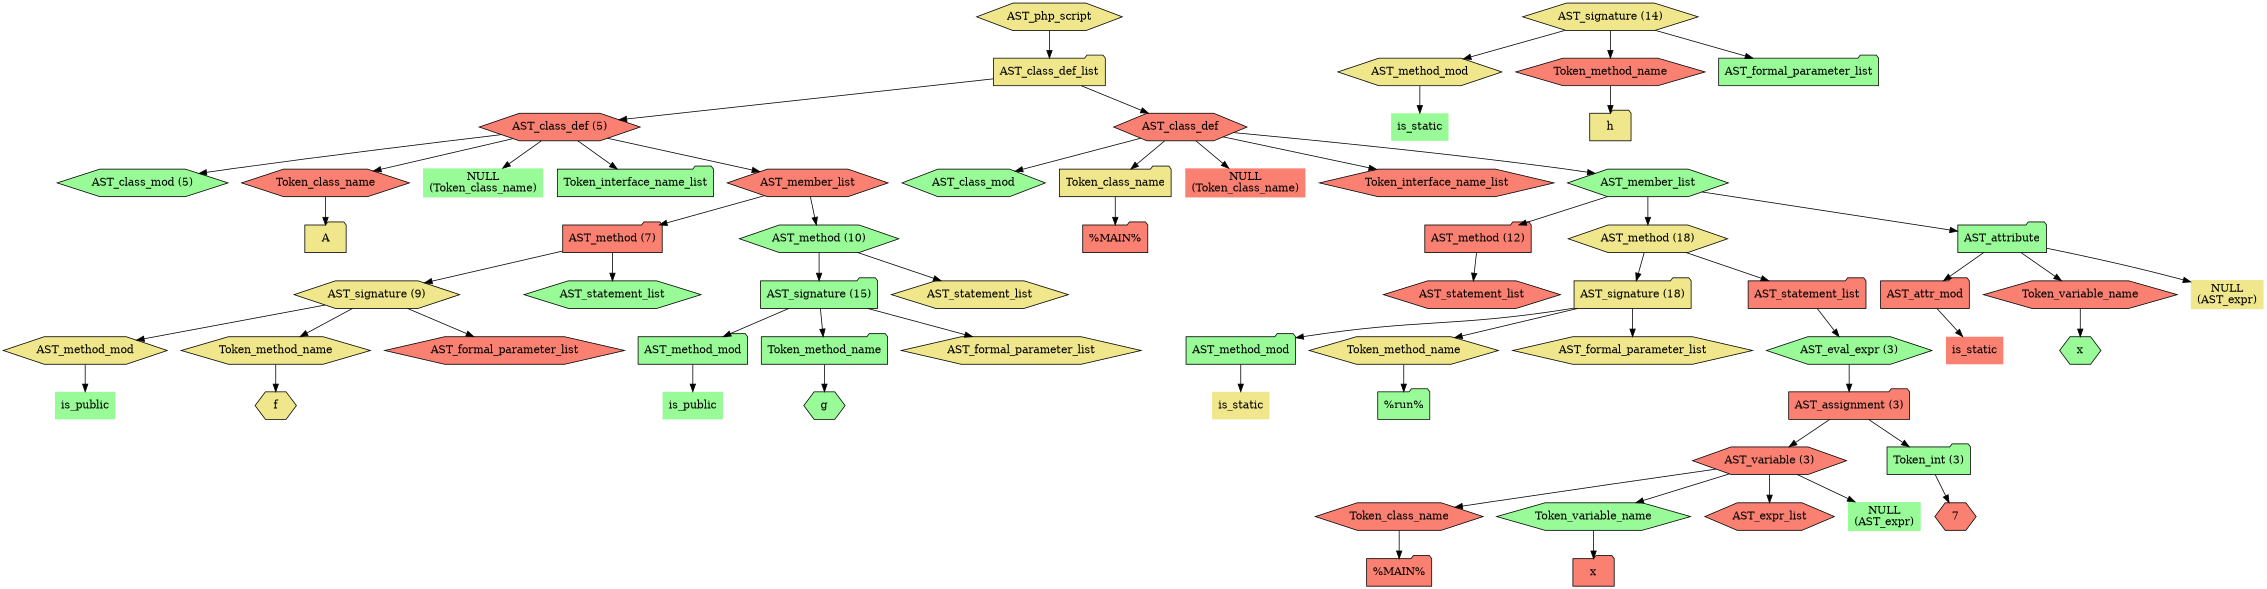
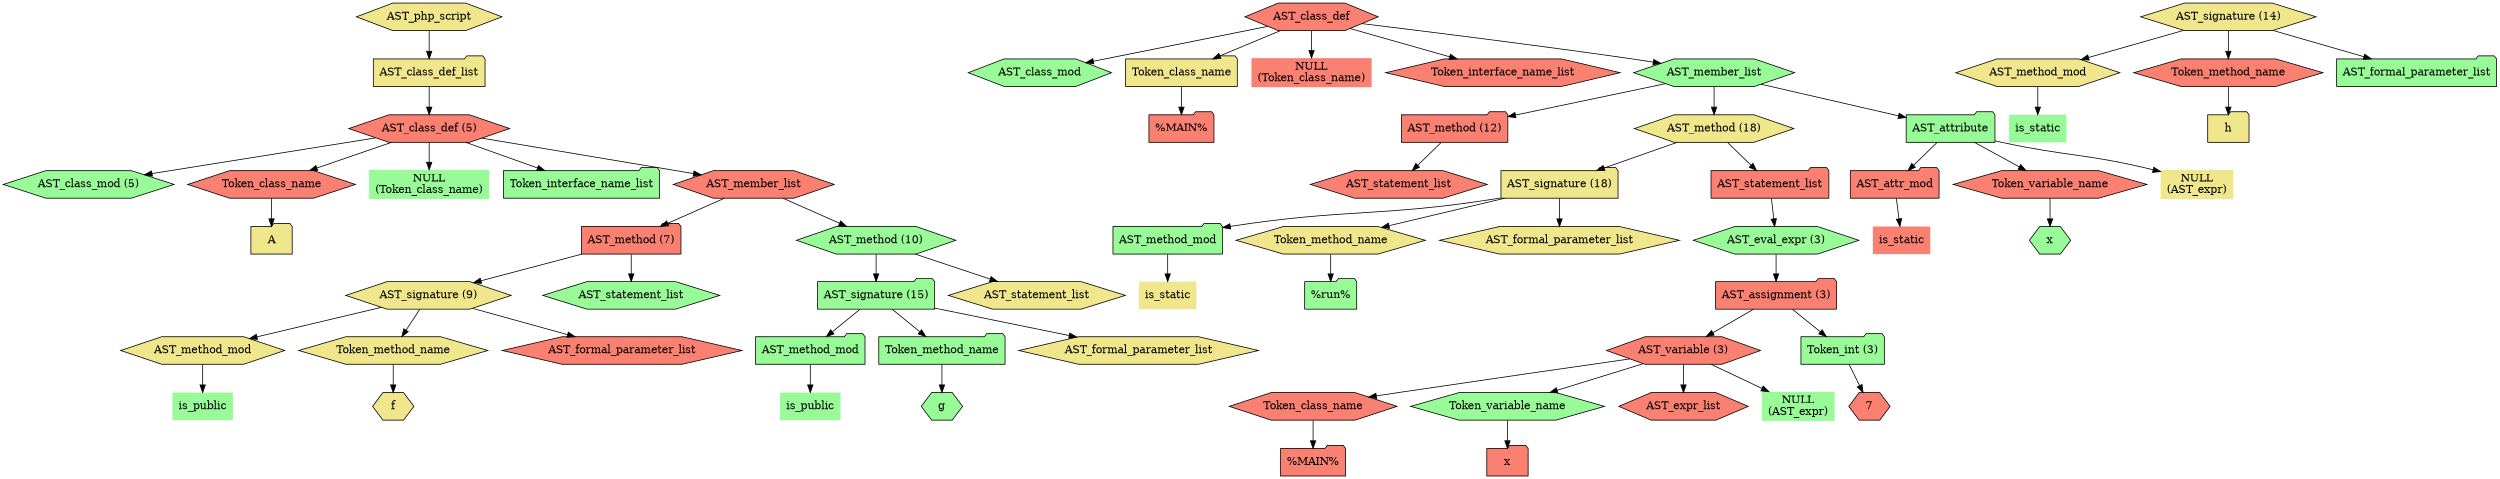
(1111, 98) -> none
